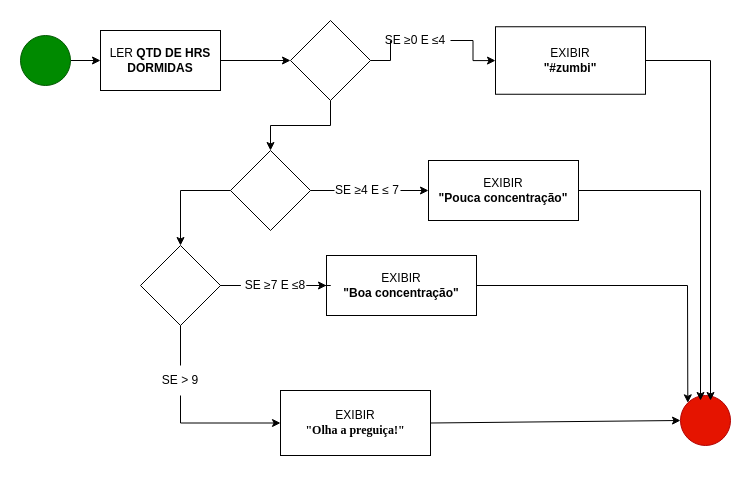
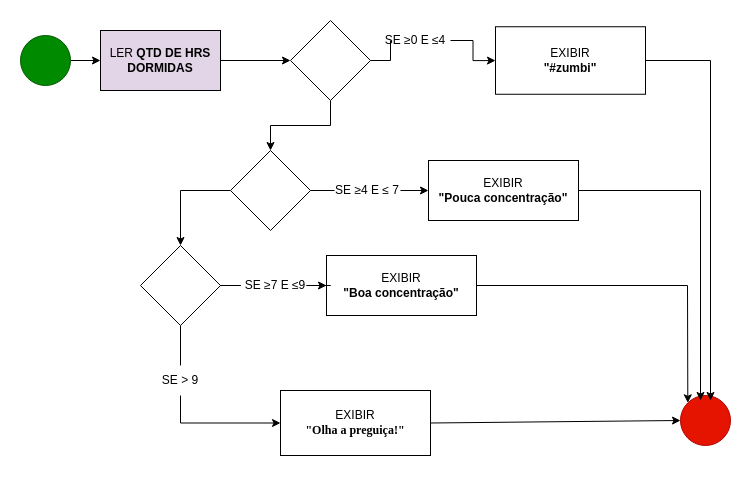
(161, 61) -> (161, 61)
(276, 286) -> (276, 286)
